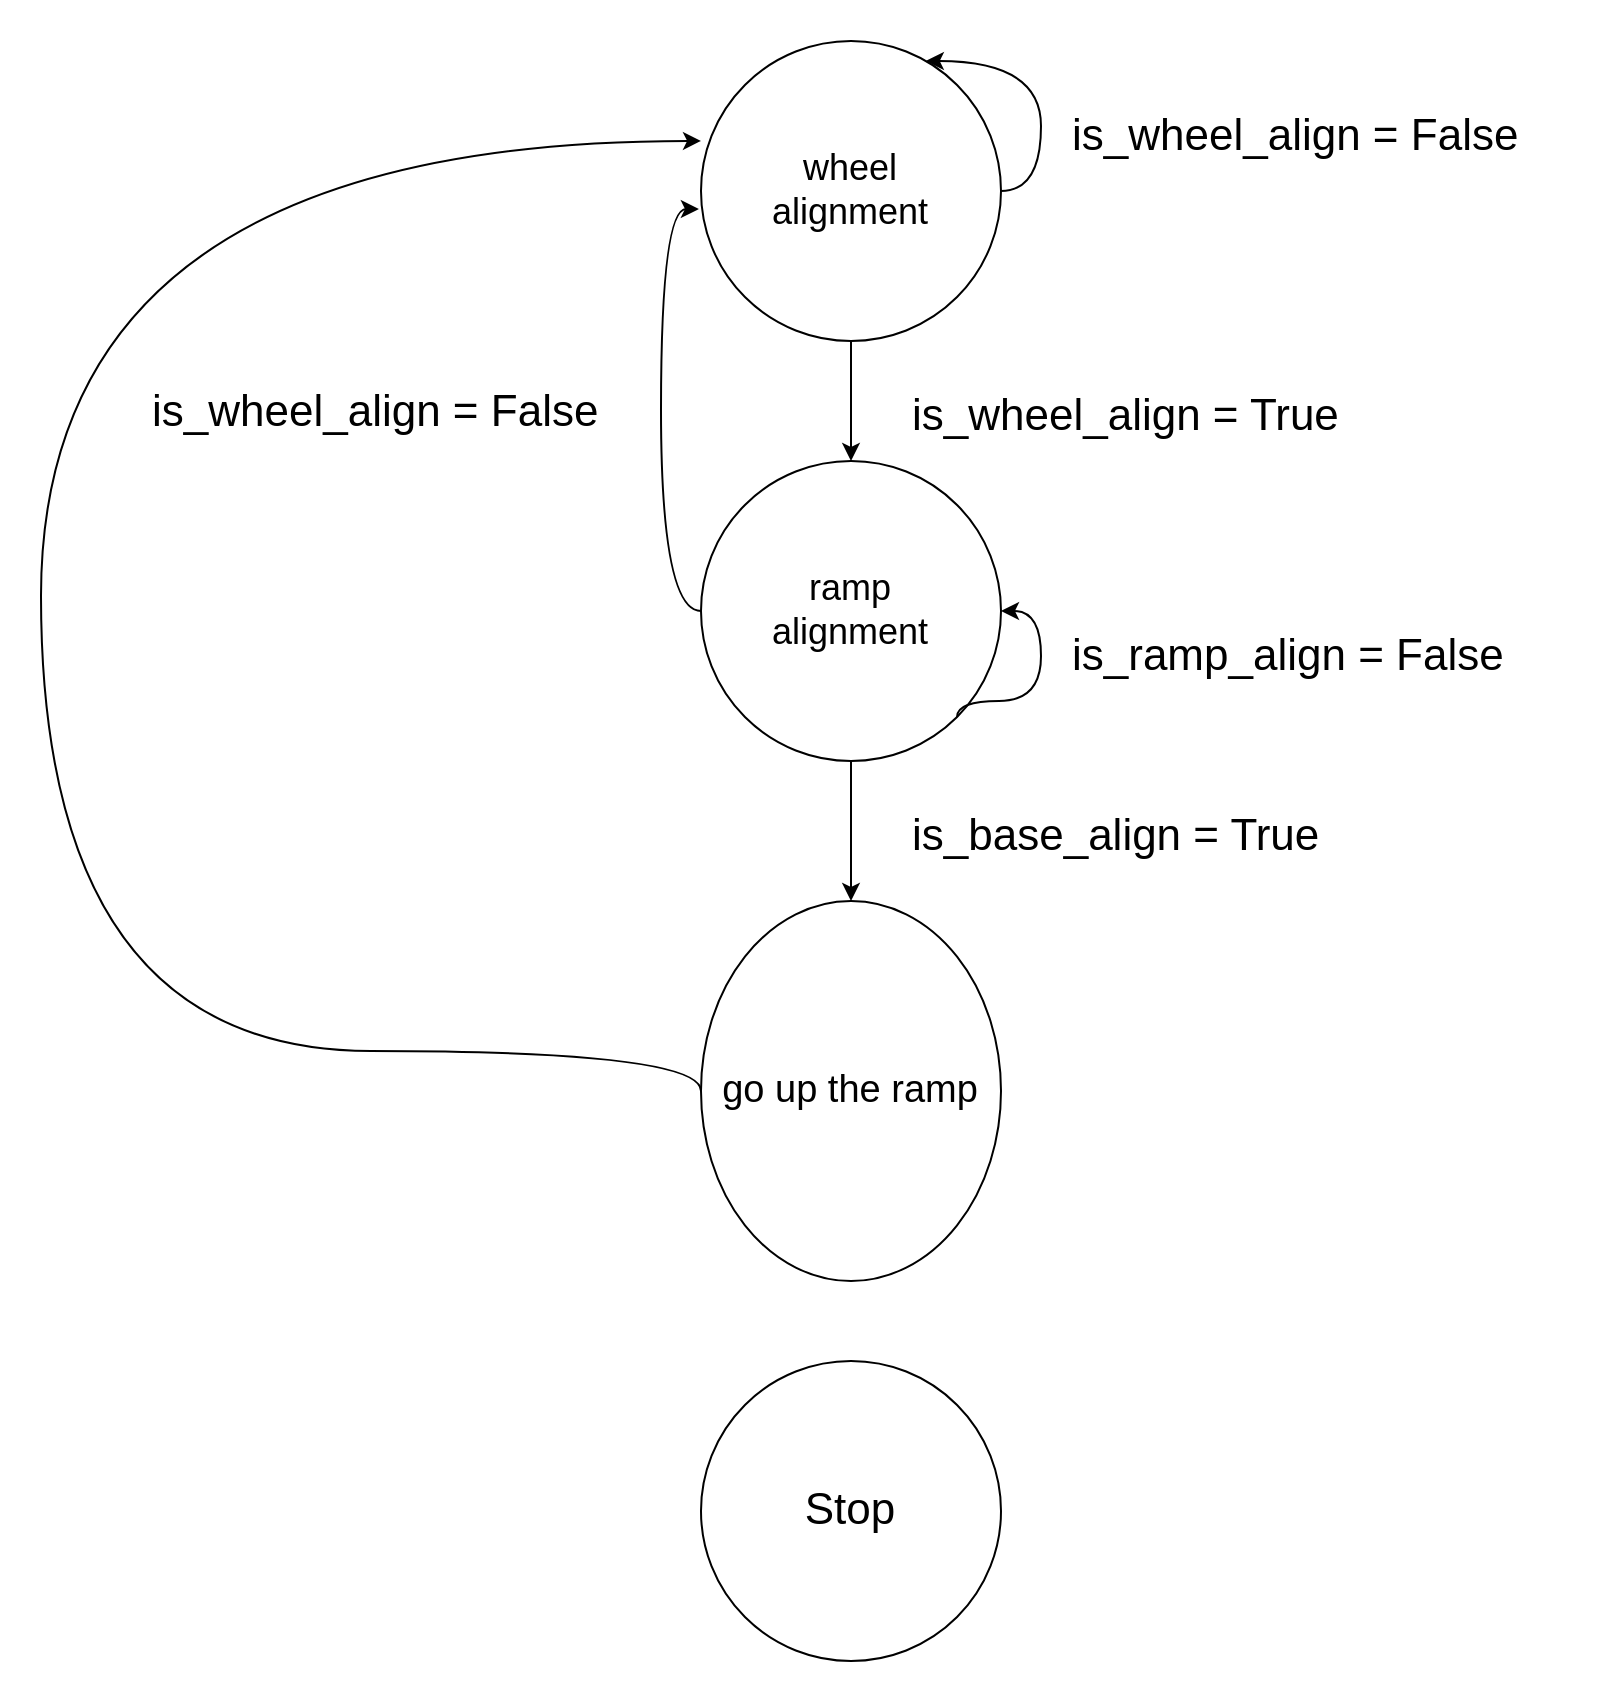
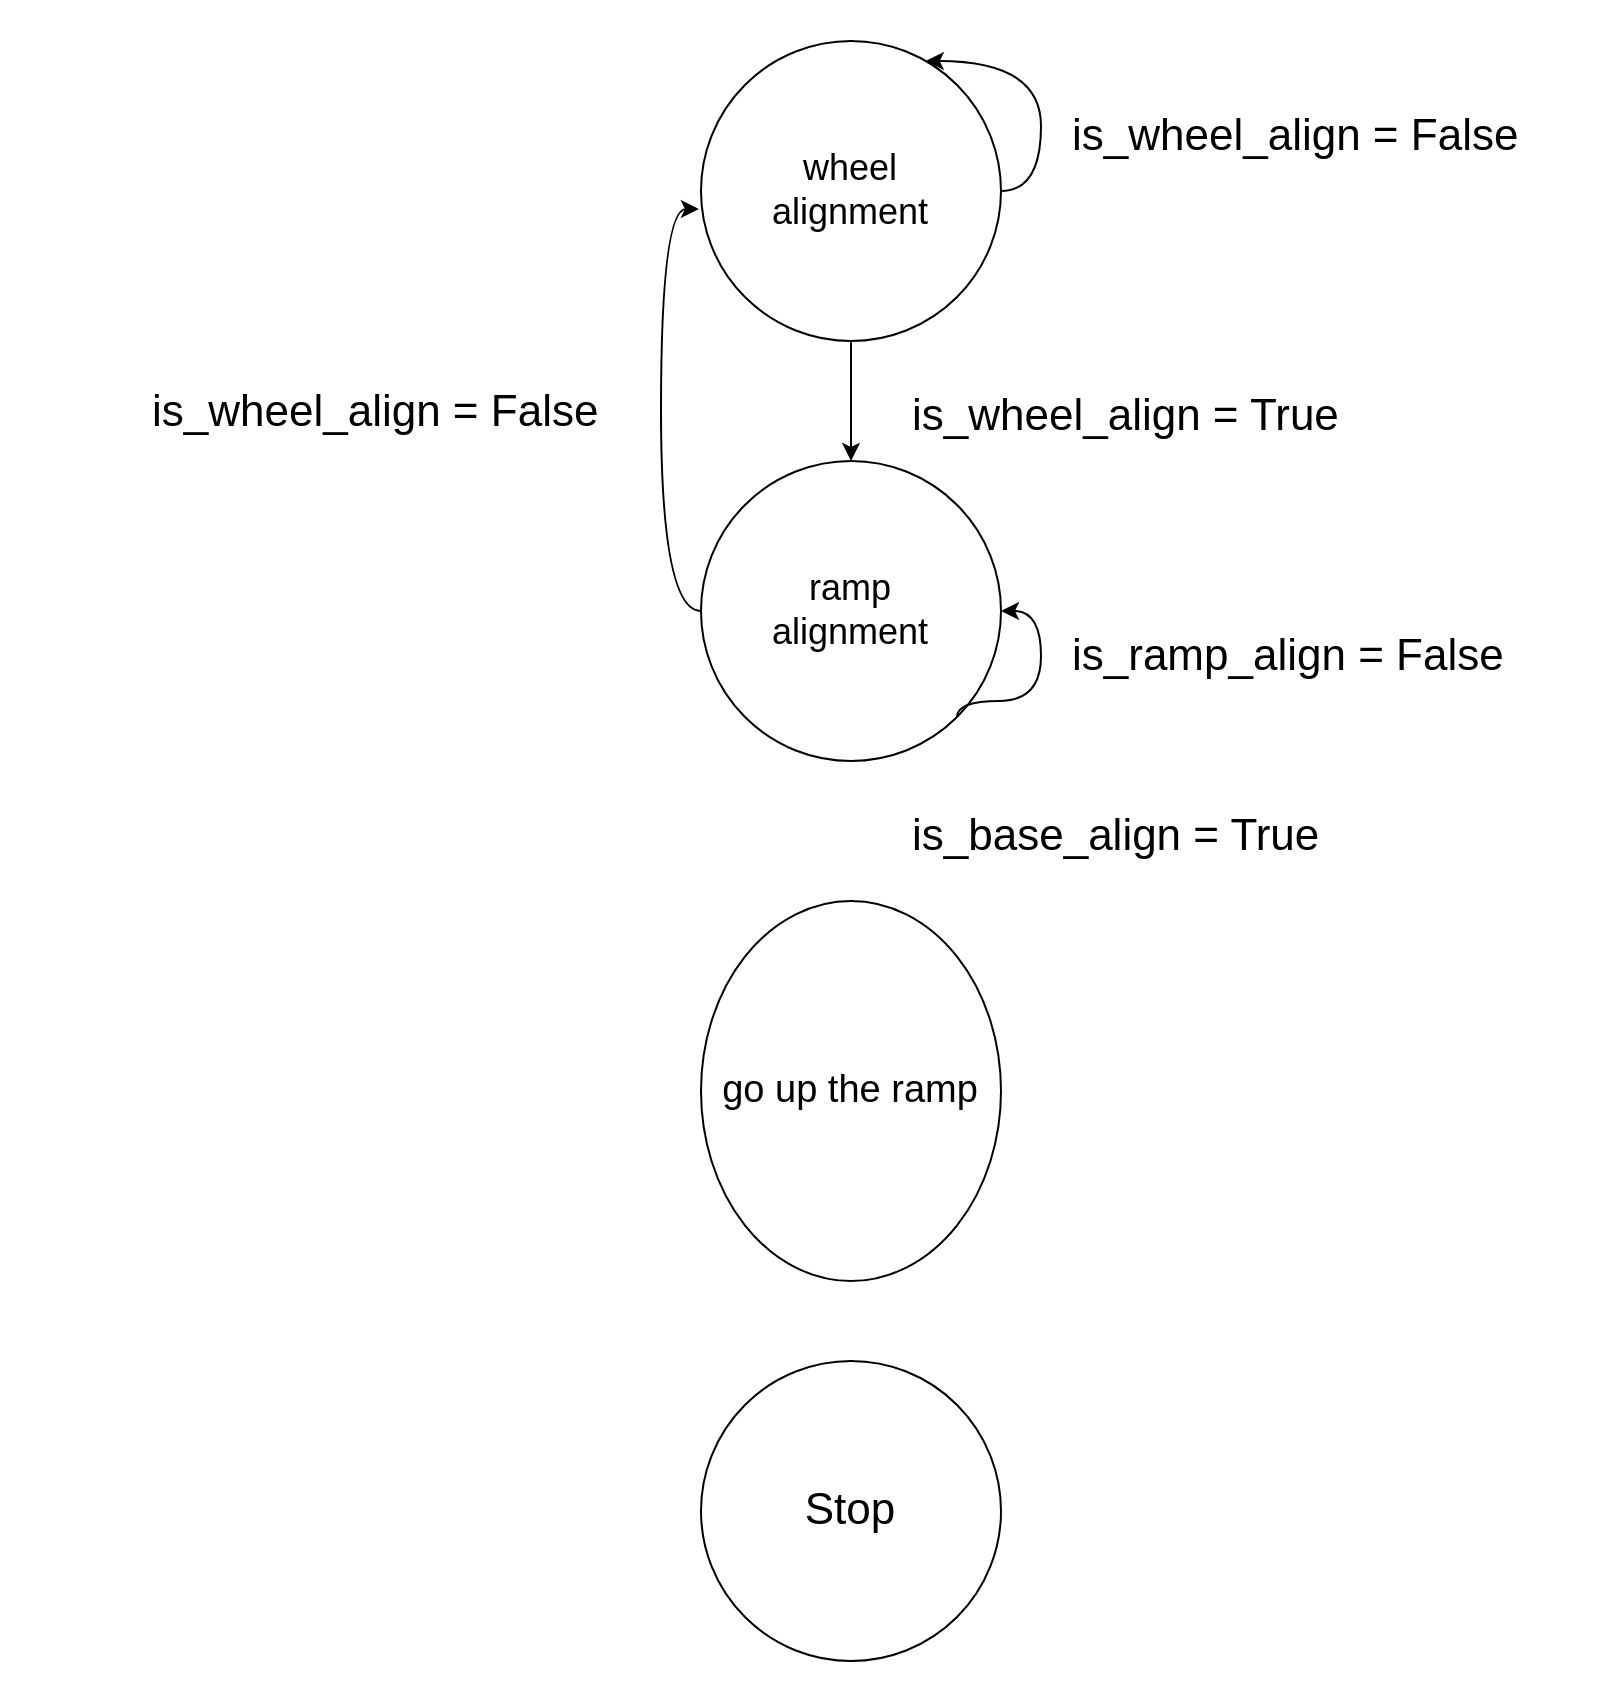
(42, 634) -> none
(851, 826) -> none
